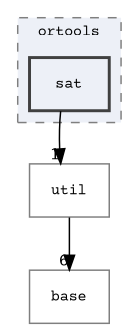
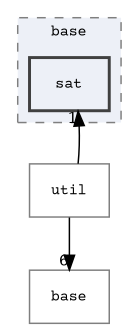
(69, 32) -> (69, 32)
(59, 132) -> (79, 145)
